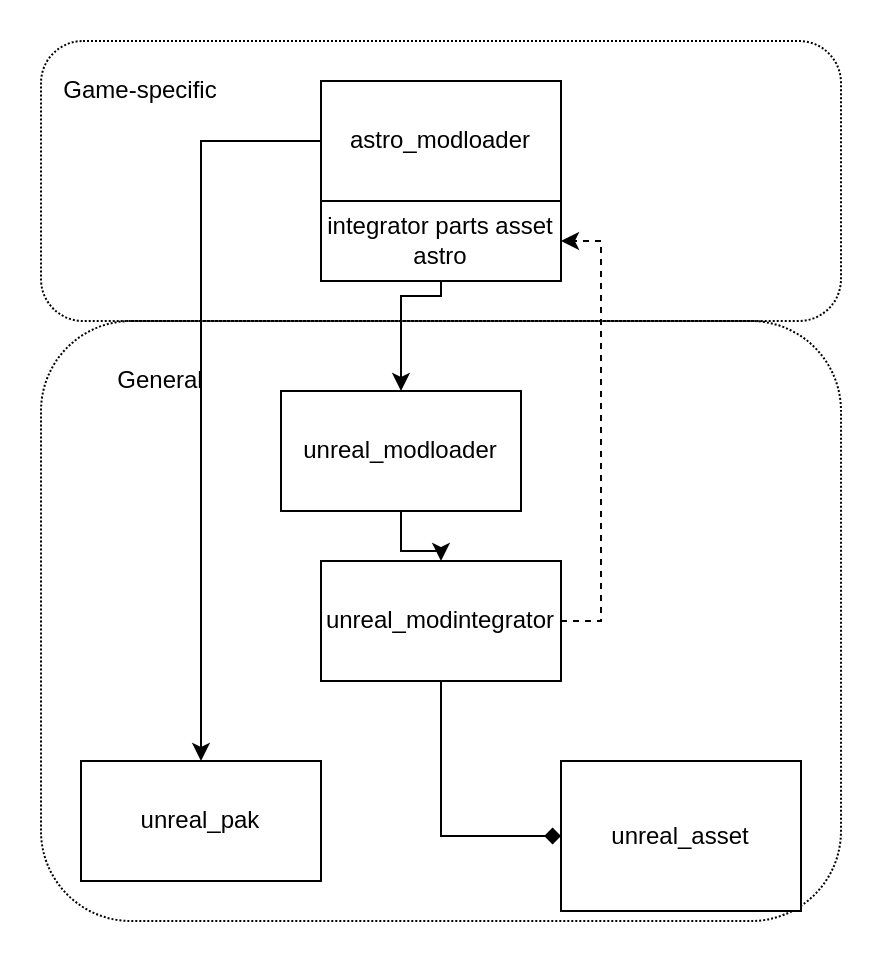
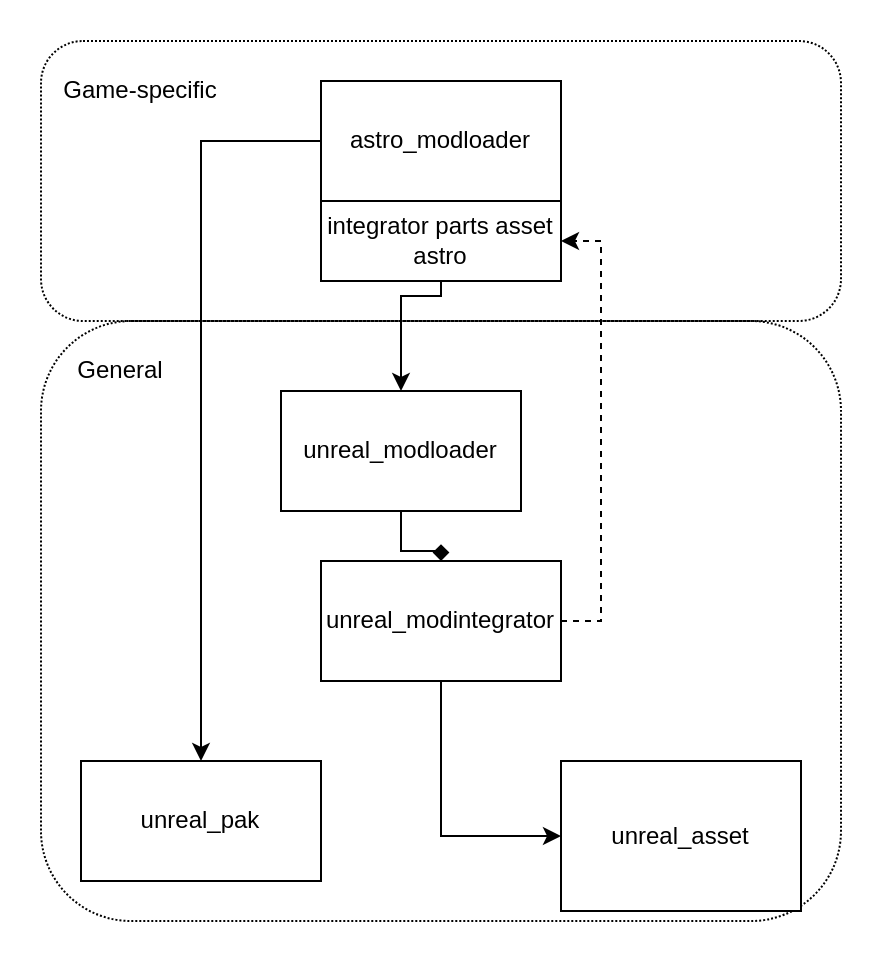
(161, 381) -> (121, 371)
(437, 551) -> (438, 551)
(544, 836) -> (545, 836)
